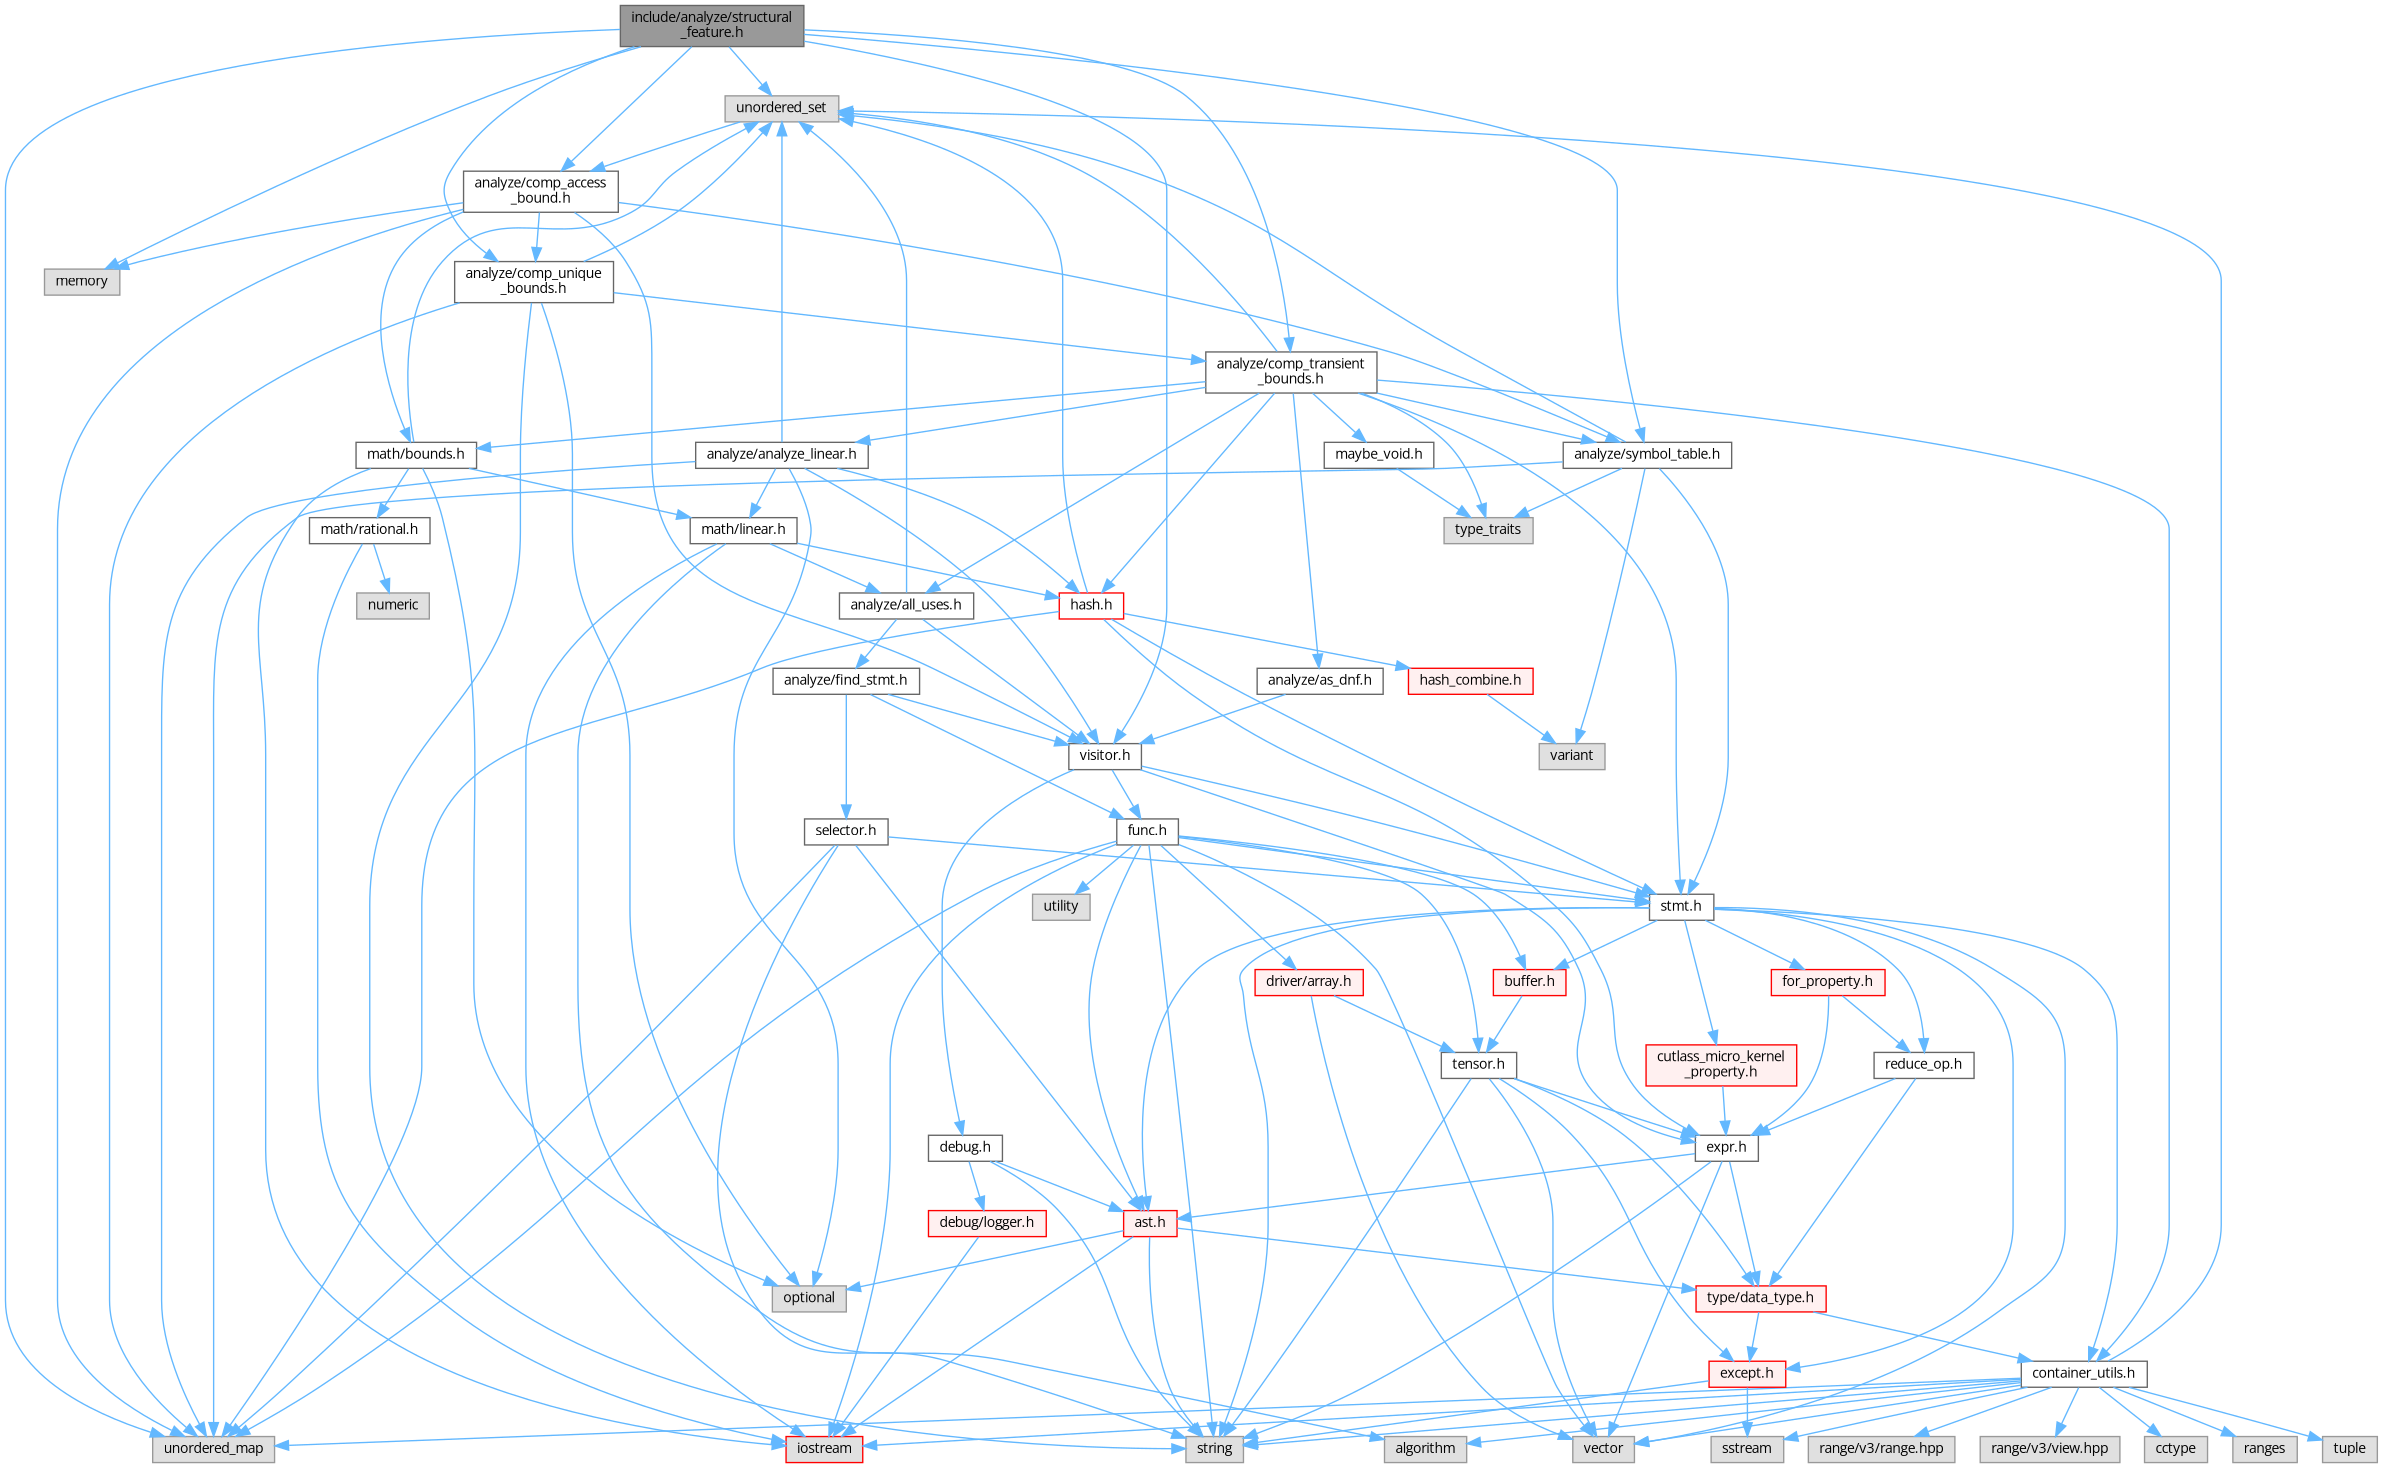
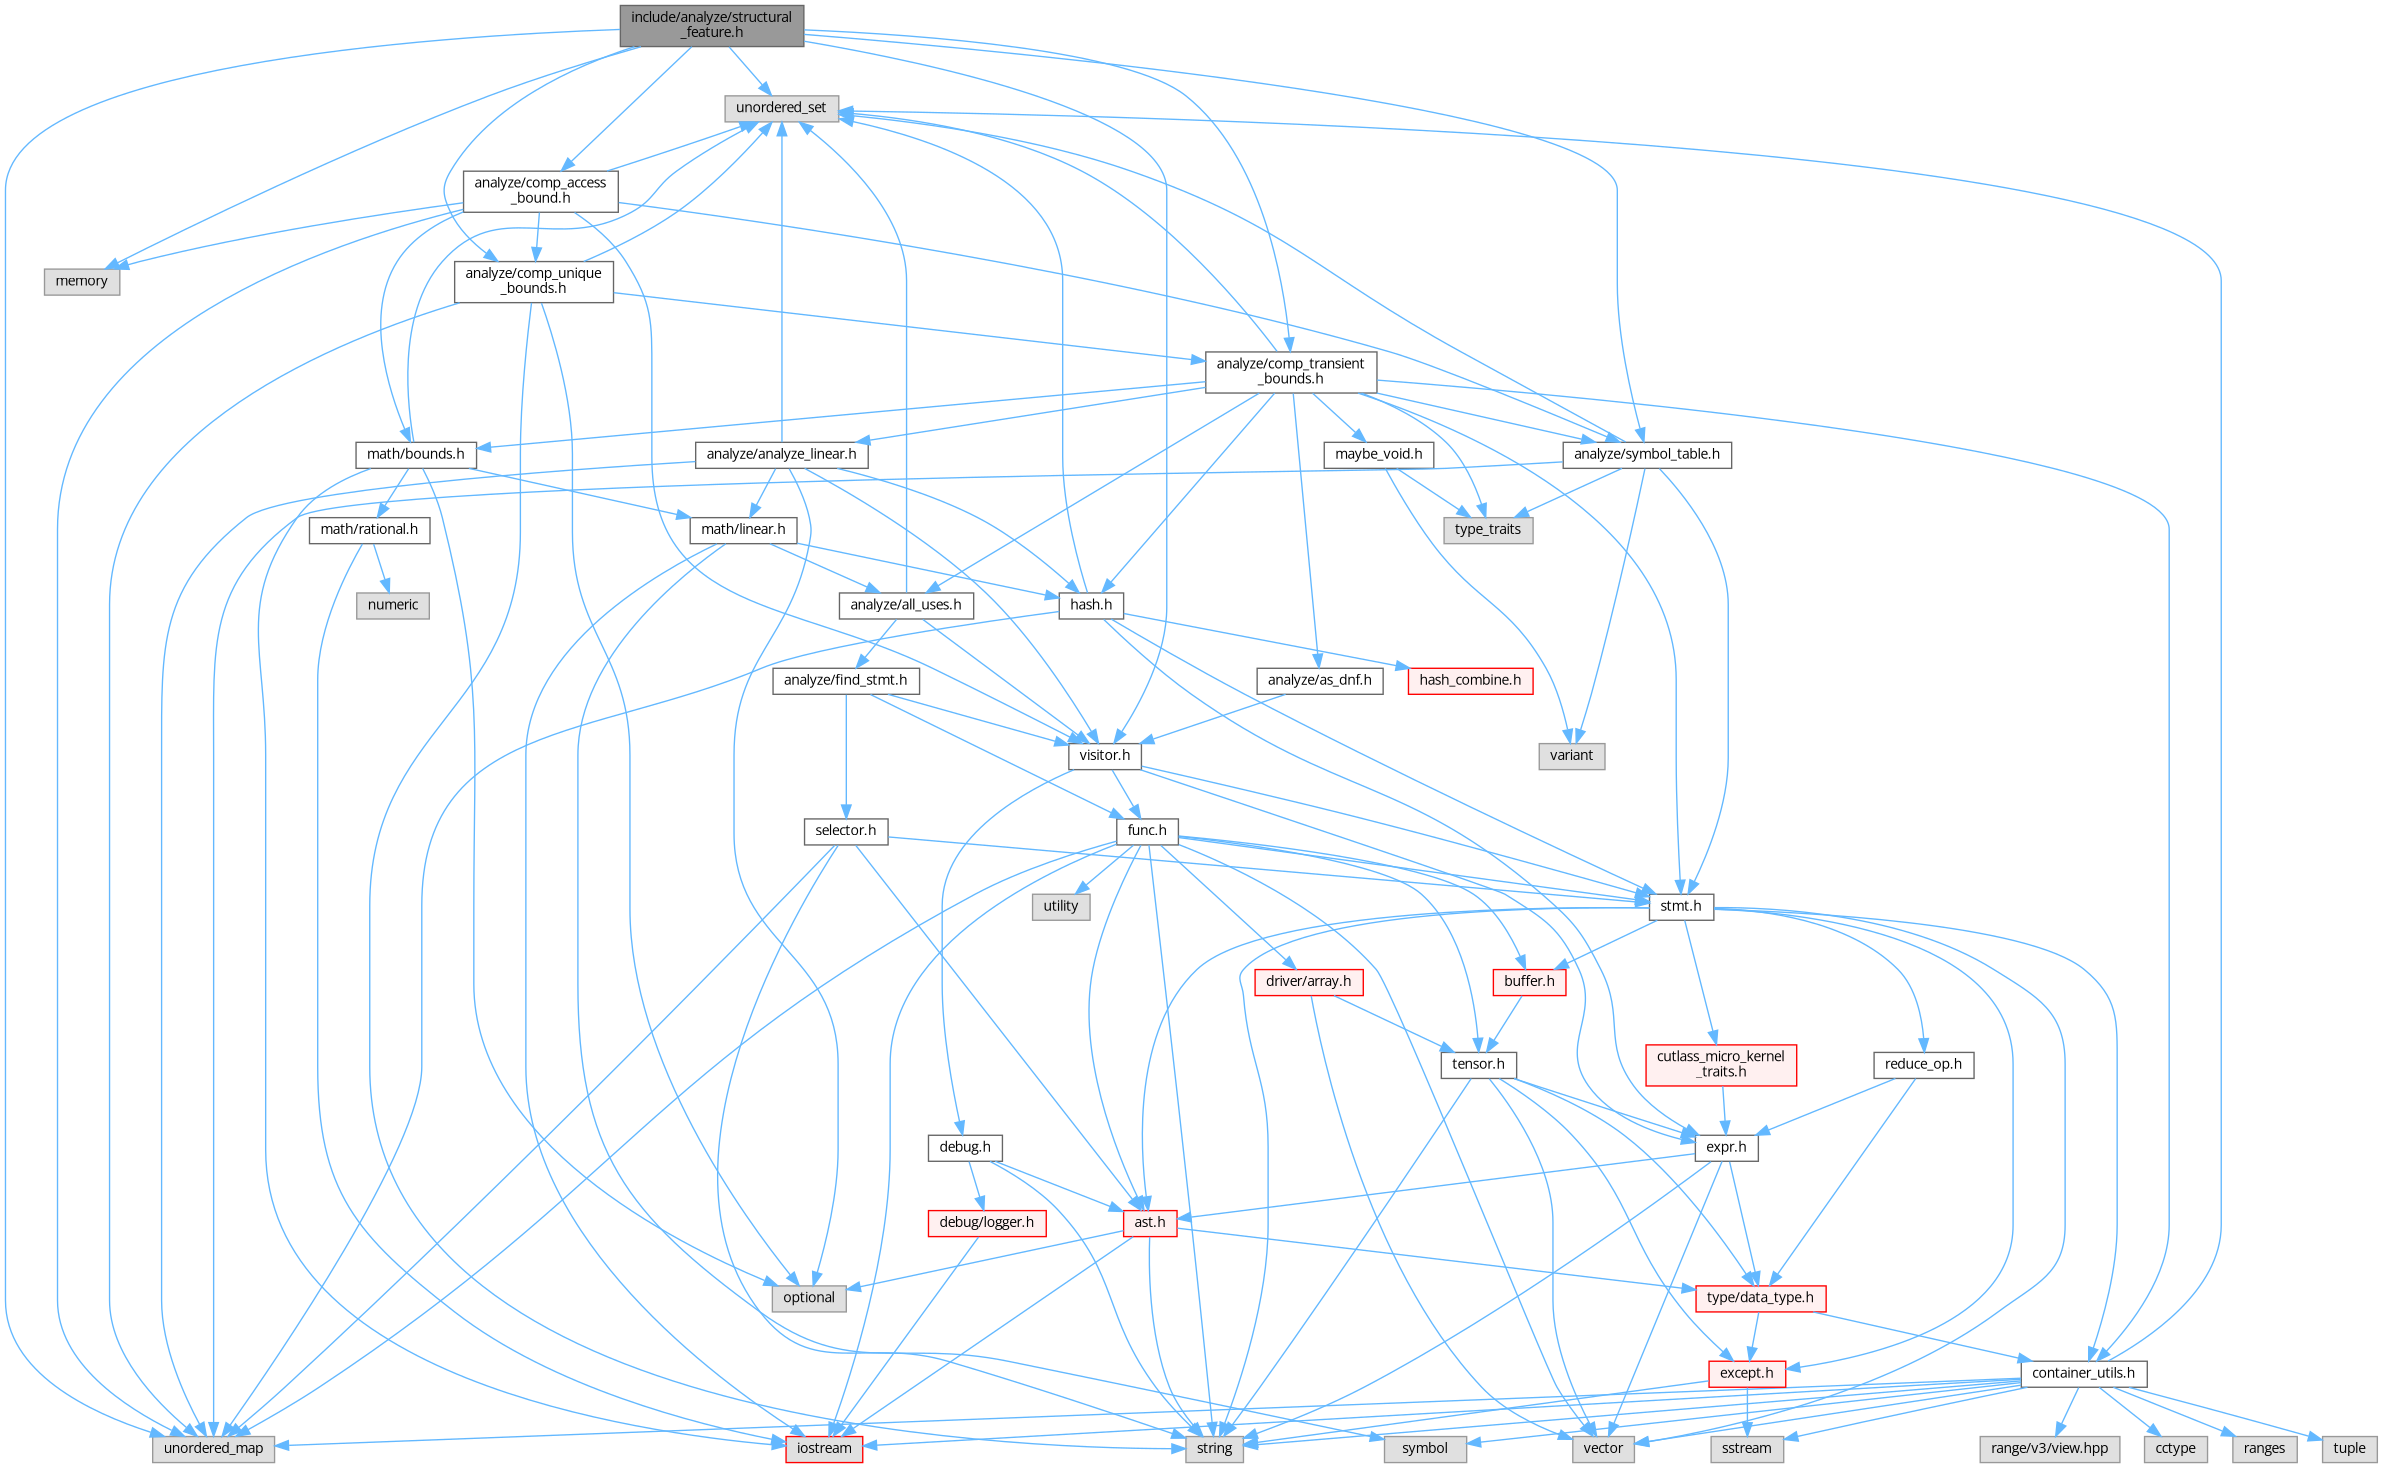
(672, 144) -> (674, 149)
(1091, 606) -> (1091, 606)
(1516, 715) -> (1483, 596)
(1828, 983) -> none
(1721, 1065) -> (1721, 1065)
(1426, 1450) -> (1426, 1450)
(1882, 1450) -> none
